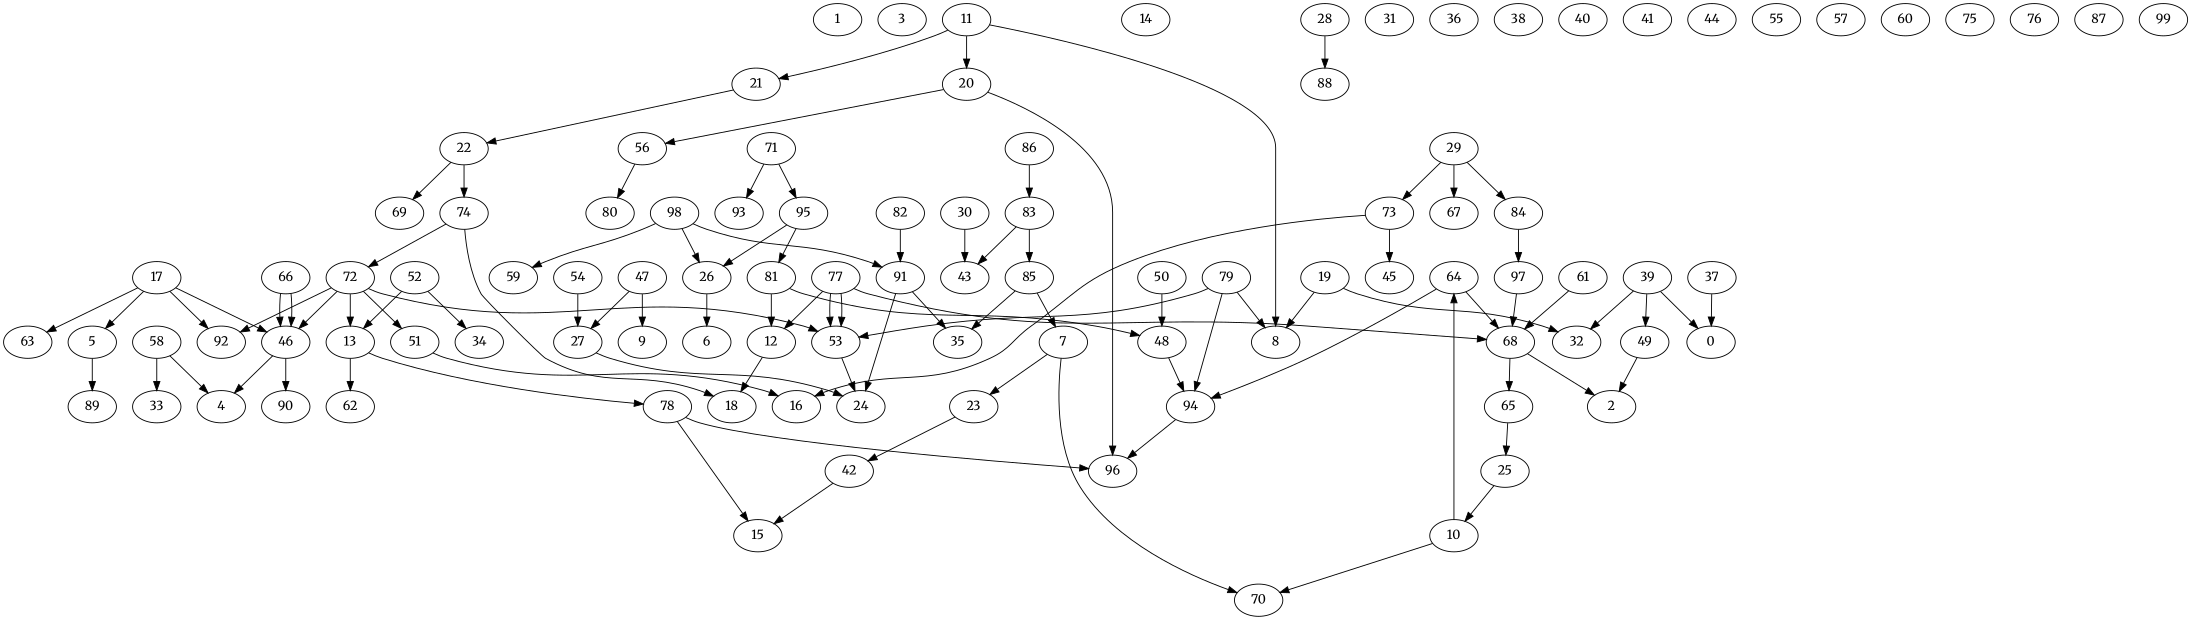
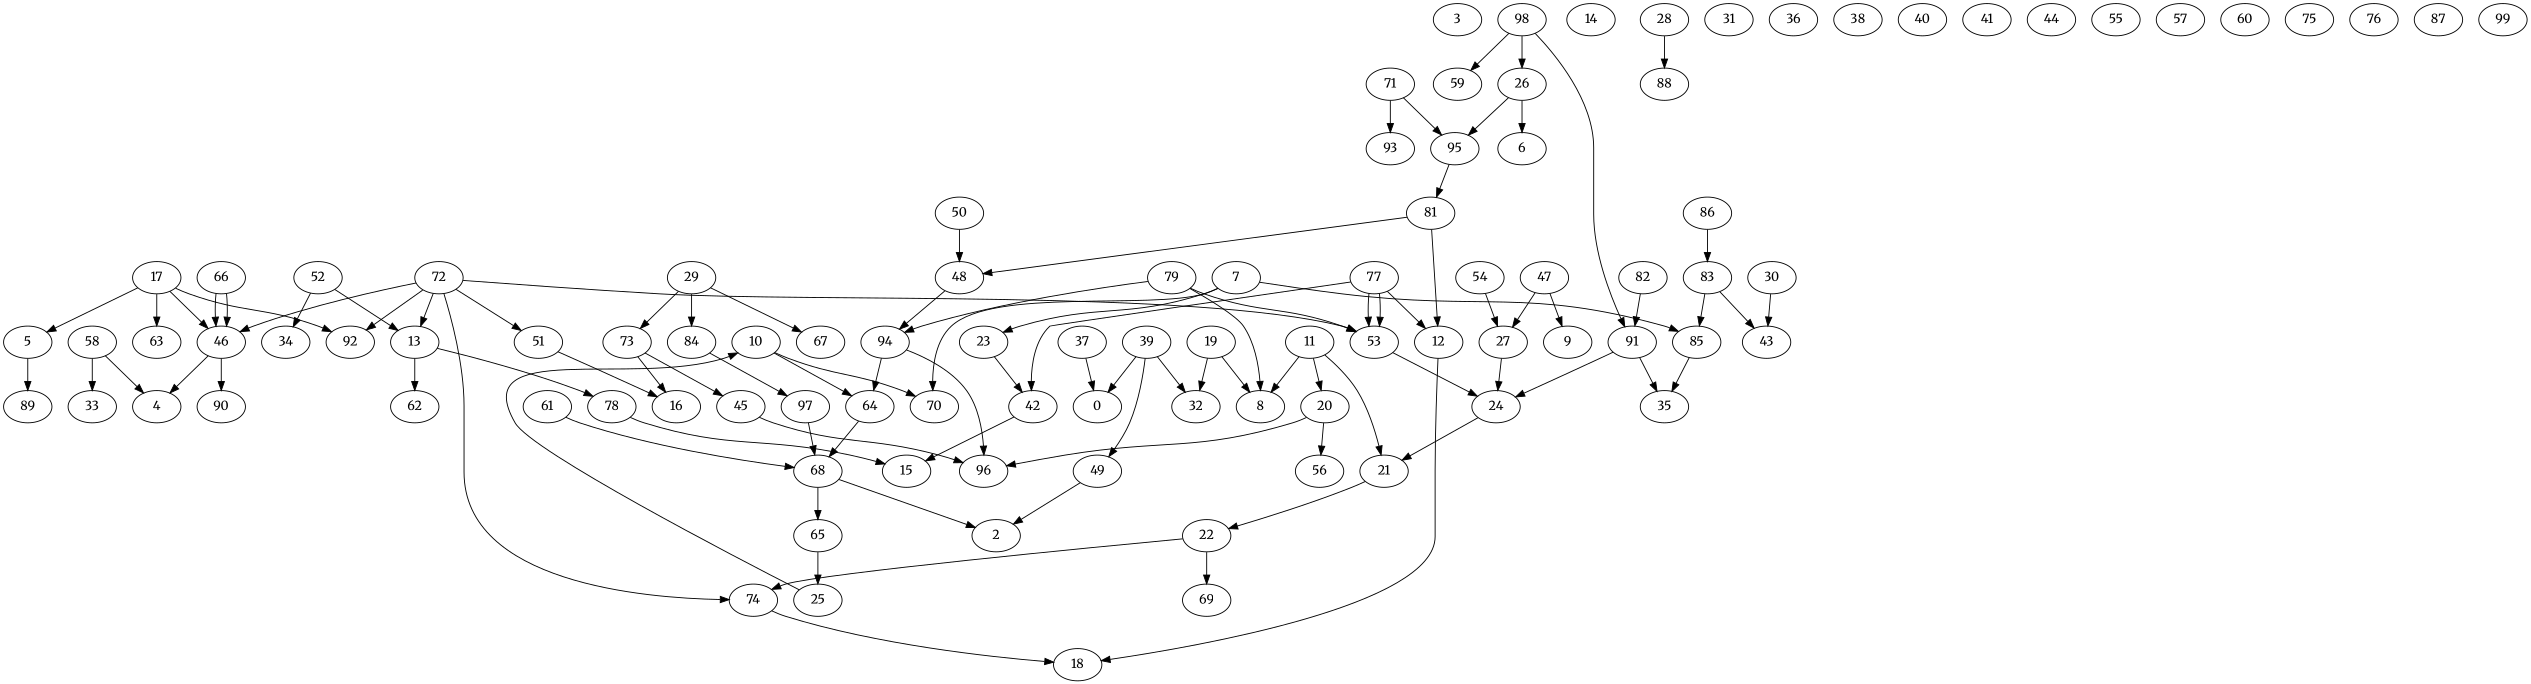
(838, 20) -> none
(610, 213) -> none
(411, 243) -> (489, 532)
(753, 247) -> (1492, 113)
(1044, 306) -> (1465, 301)
(1164, 322) -> (1117, 316)
(1331, 347) -> (879, 370)
none -> (1444, 437)
(872, 449) -> (856, 441)
